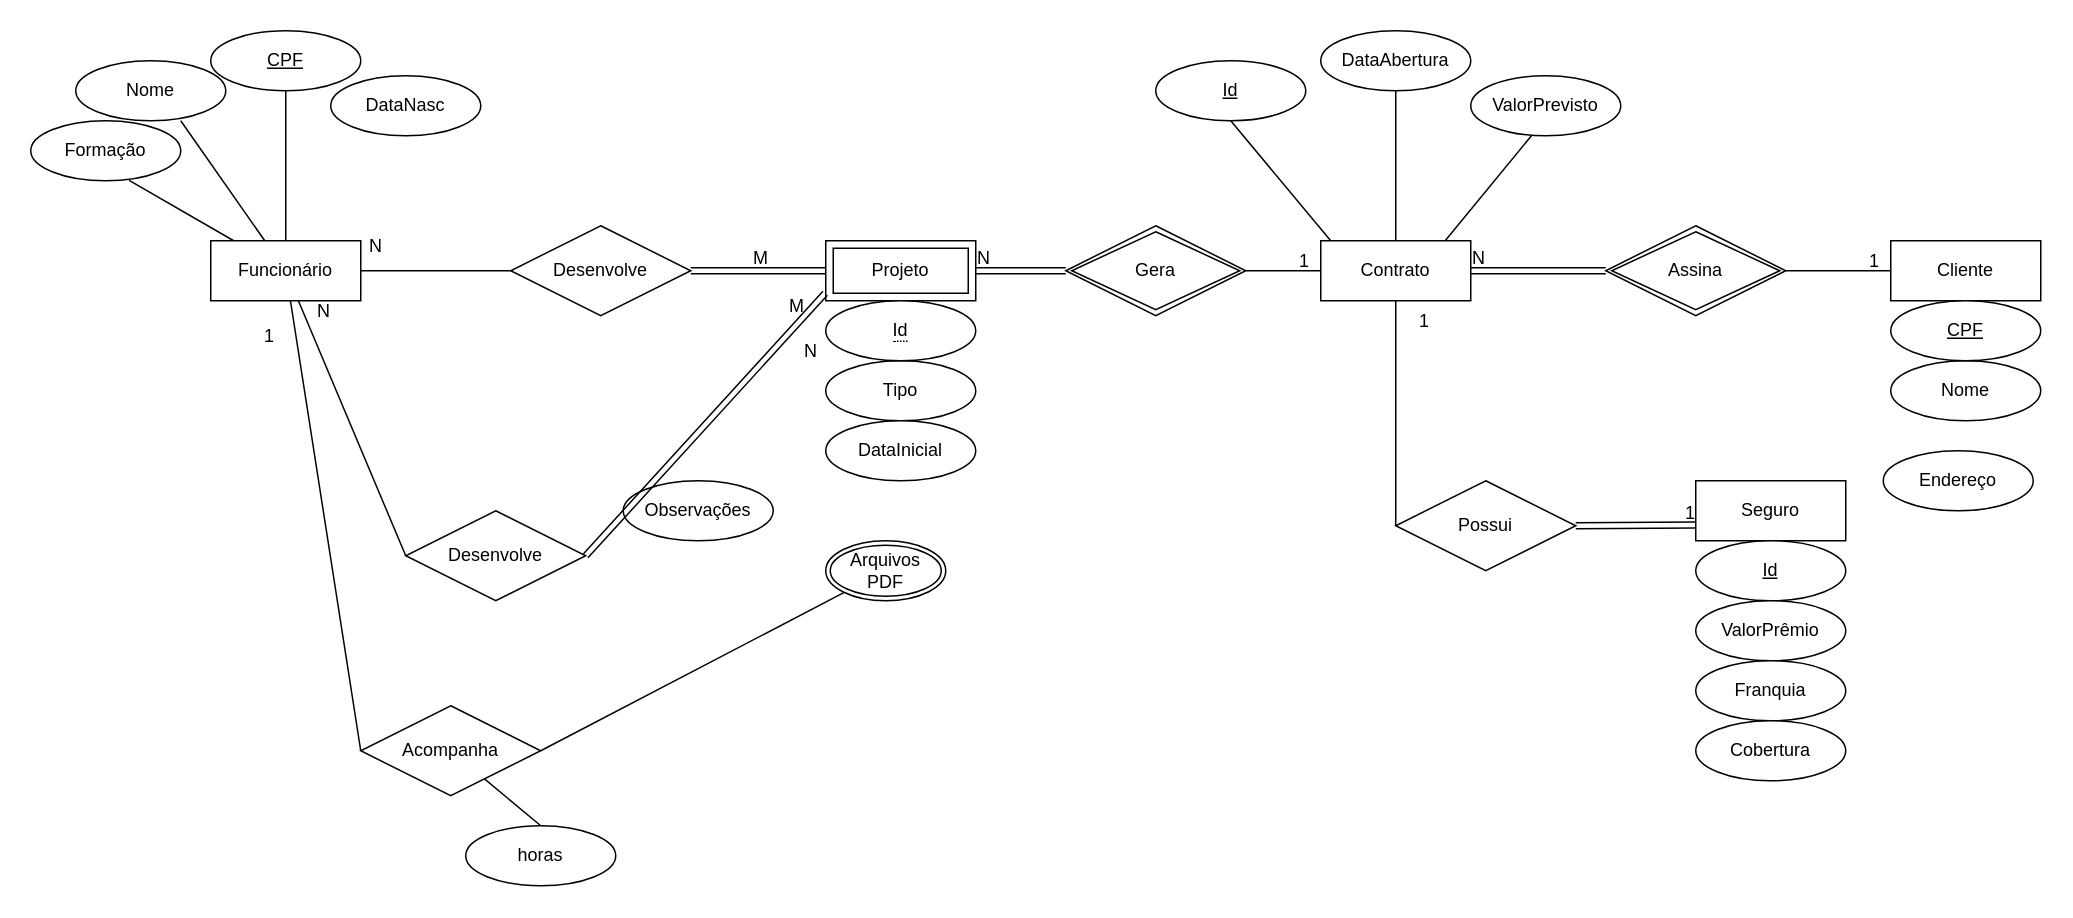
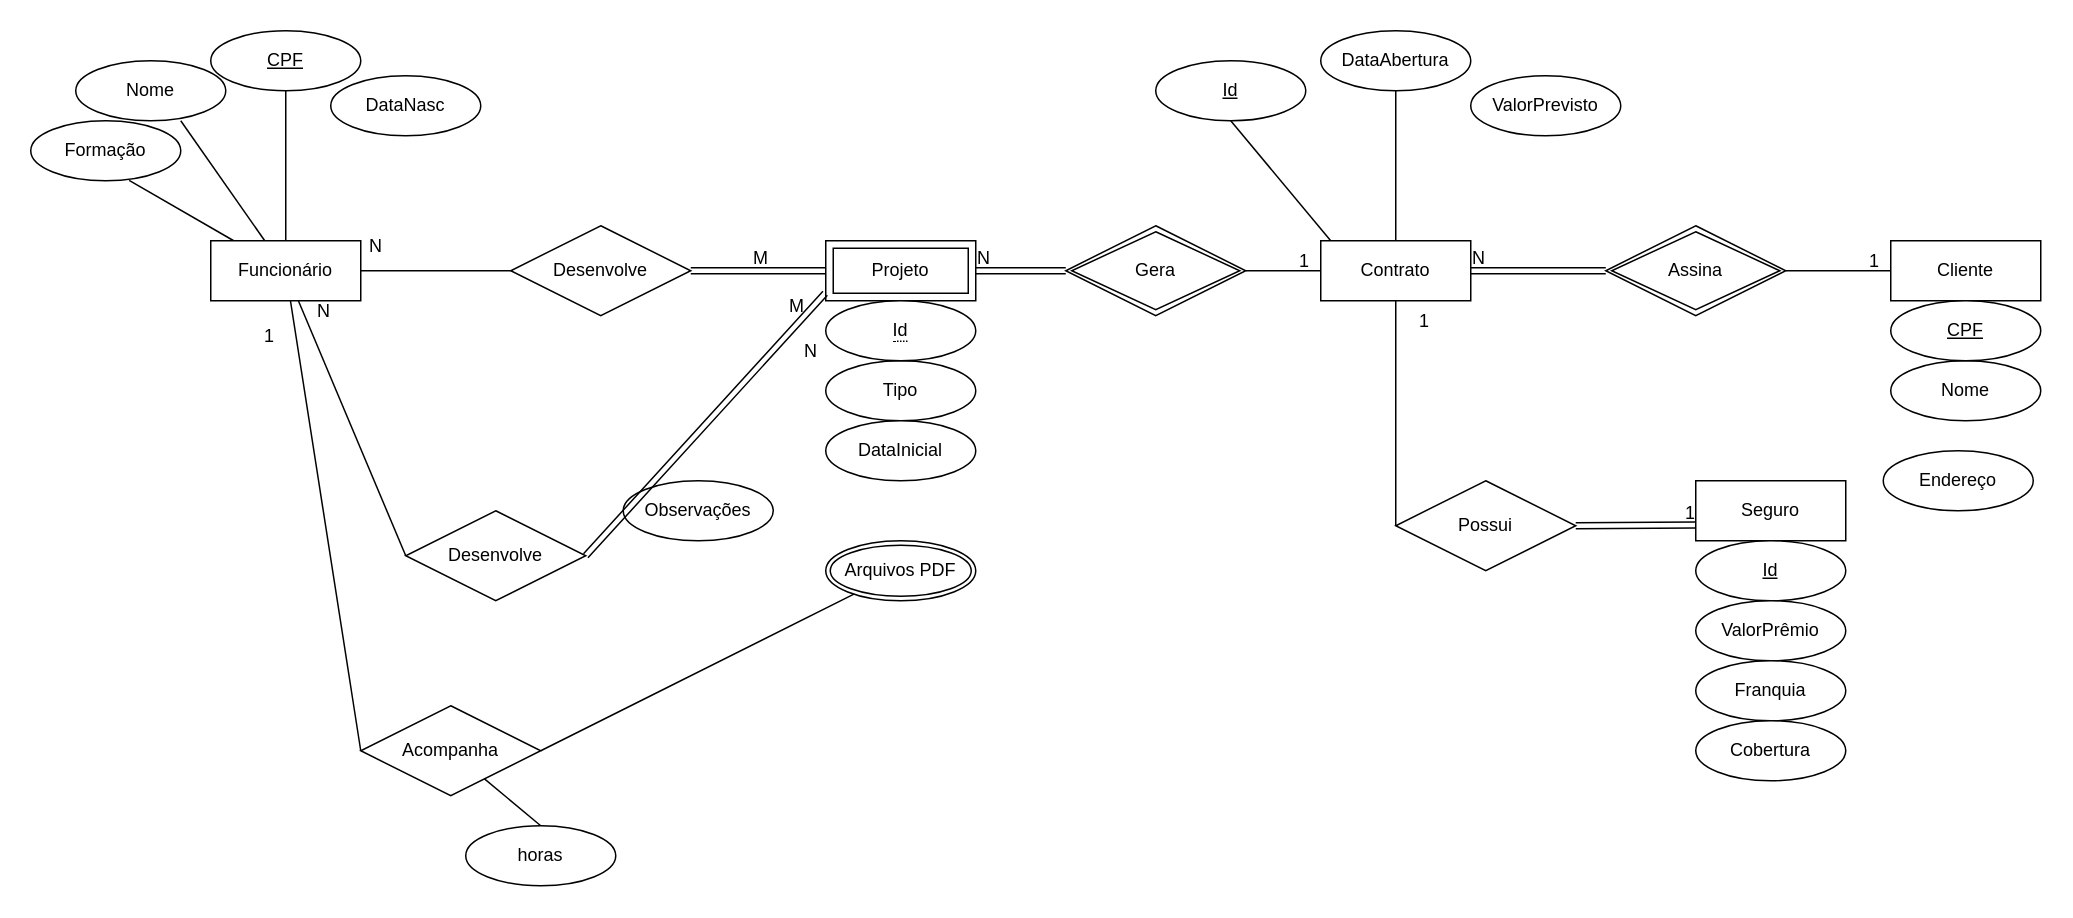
(1489, 187) -> none
(886, 571) -> (901, 571)
